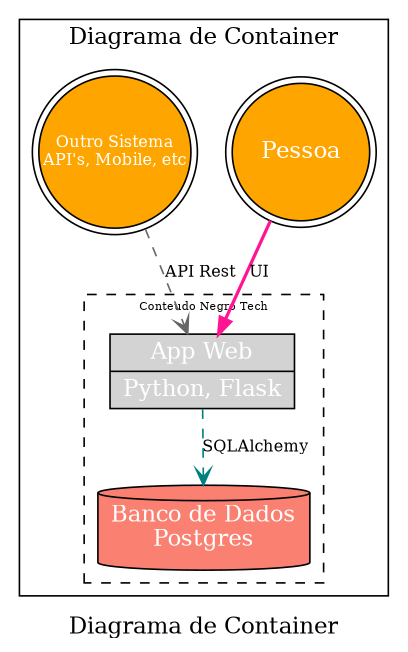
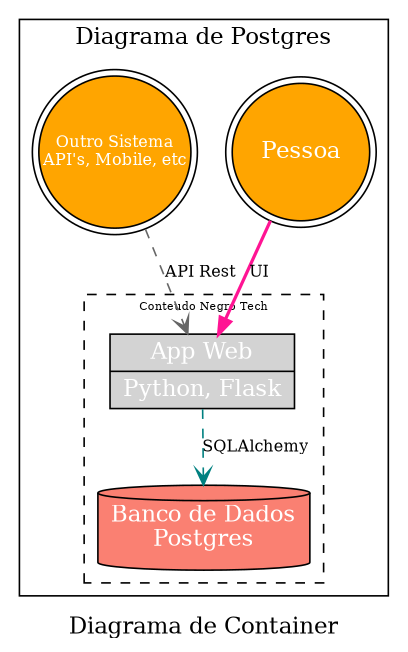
(204, 38) -> (204, 38)
